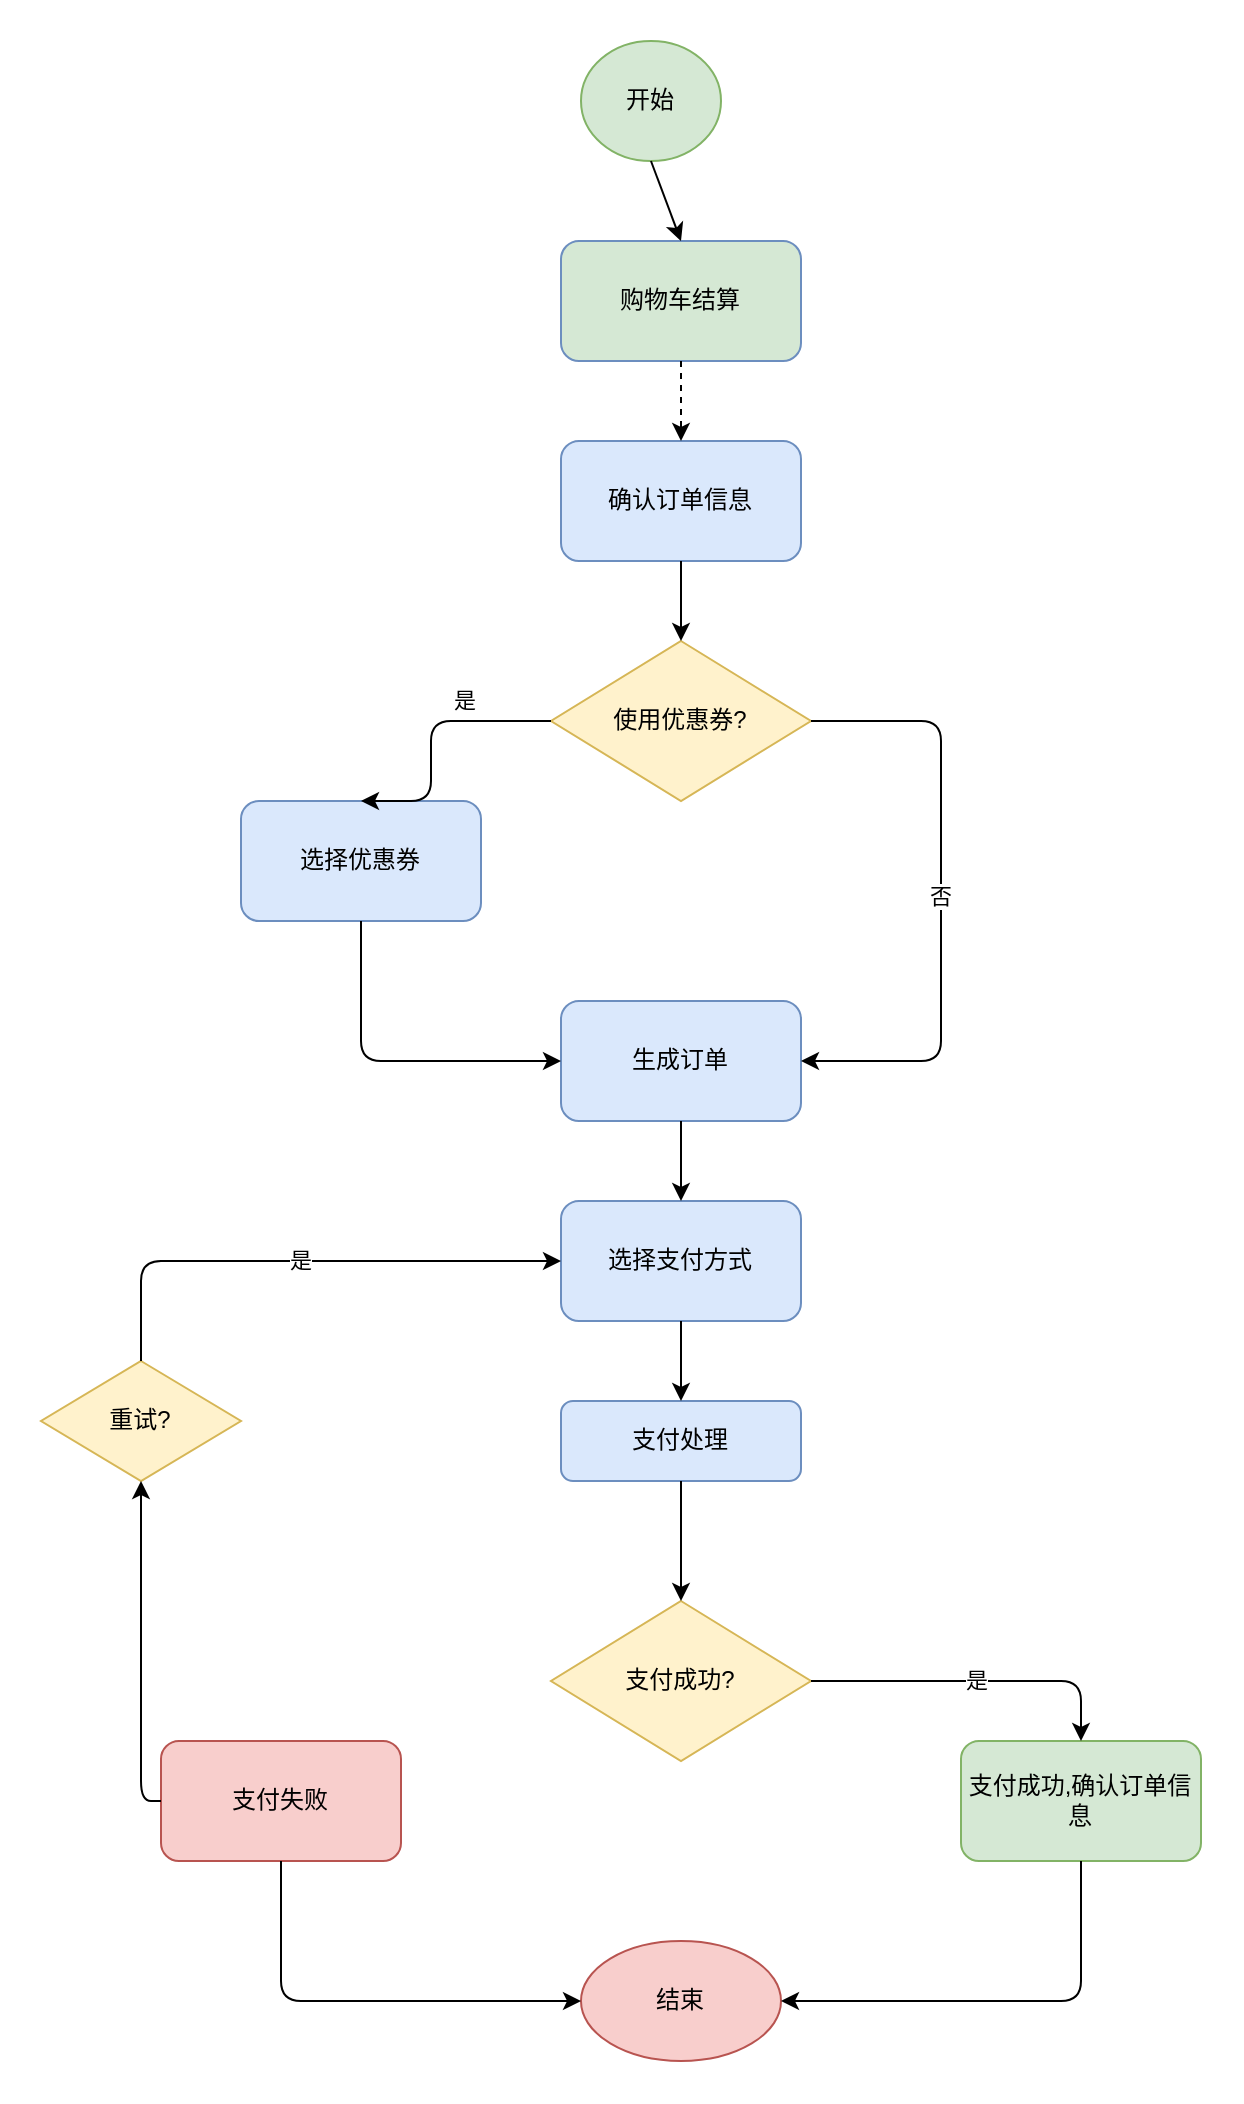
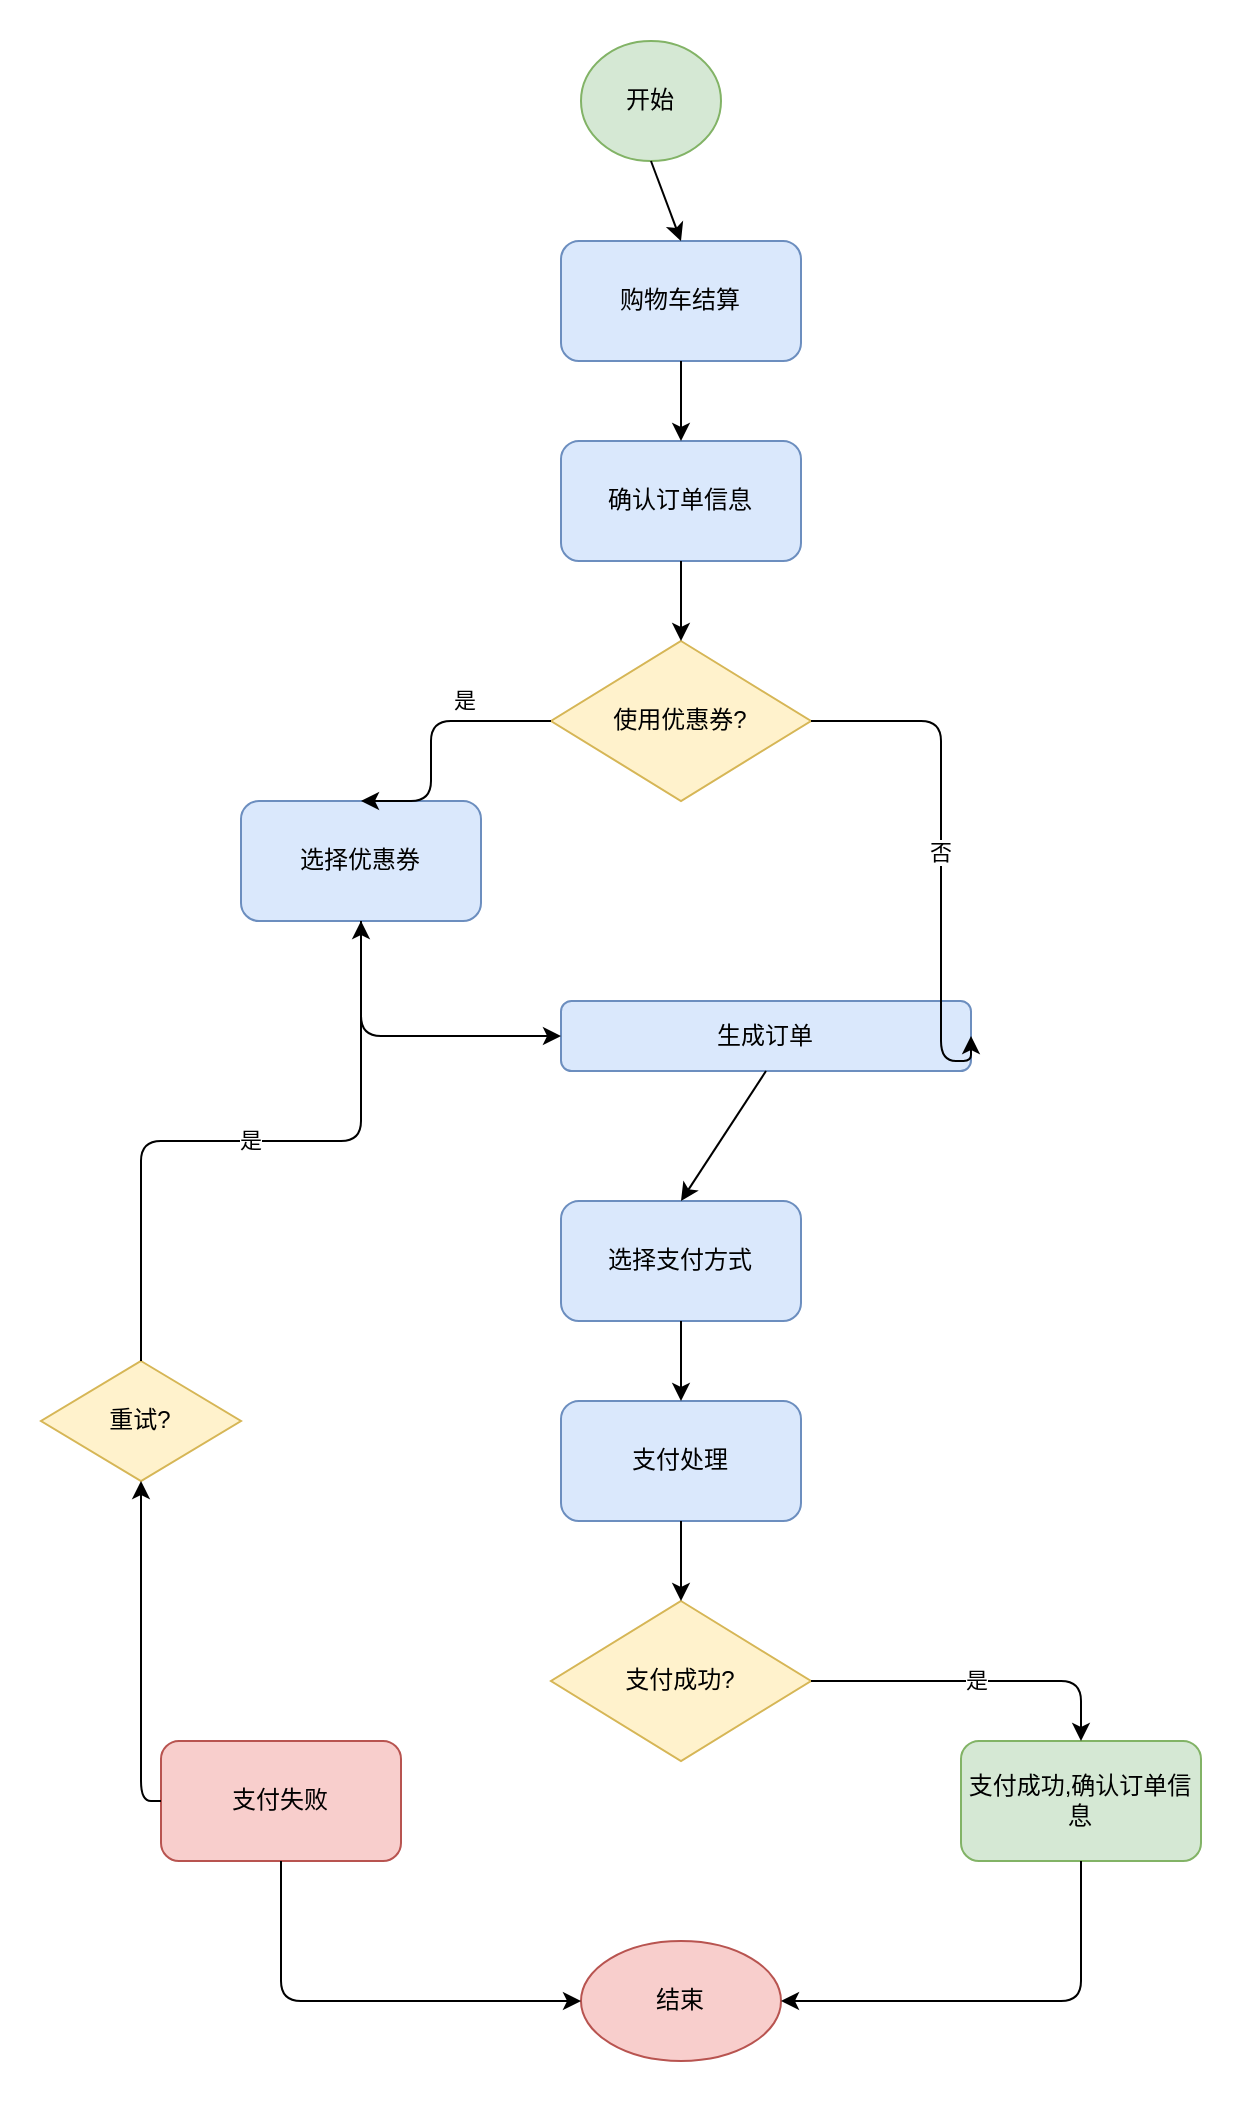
(681, 301) -> (681, 301)
(681, 393) -> (681, 393)
(681, 1061) -> (766, 1036)
(343, 1261) -> (228, 1141)
(681, 1441) -> (681, 1461)
